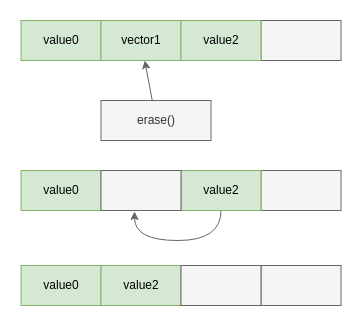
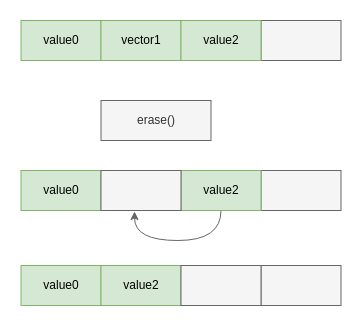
(149, 84) -> none
